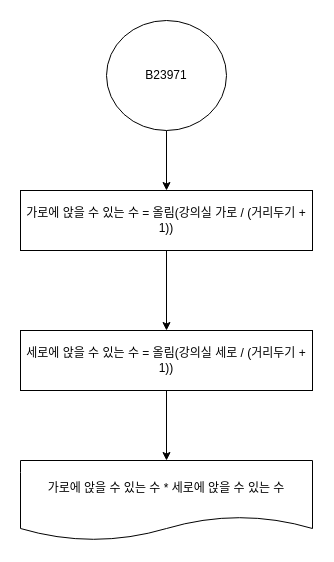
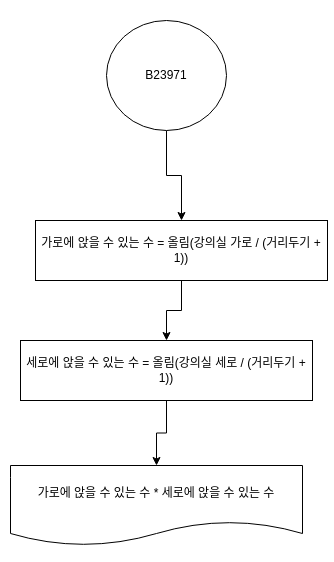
(167, 221) -> (182, 251)
(167, 361) -> (167, 371)
(167, 501) -> (157, 506)
